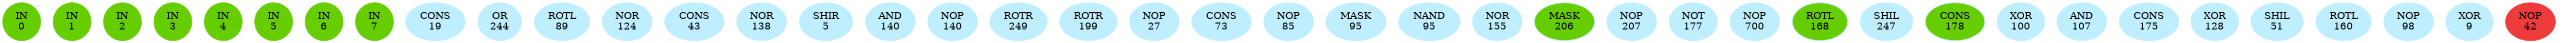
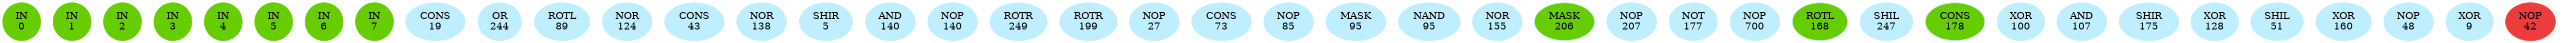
(2149, 22) -> (2149, 22)
(2344, 22) -> (2344, 22)
(2409, 22) -> (2409, 22)
